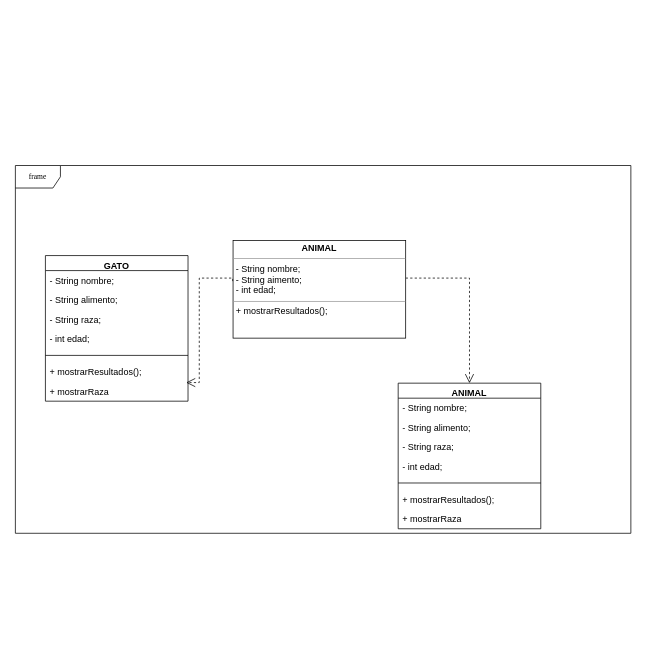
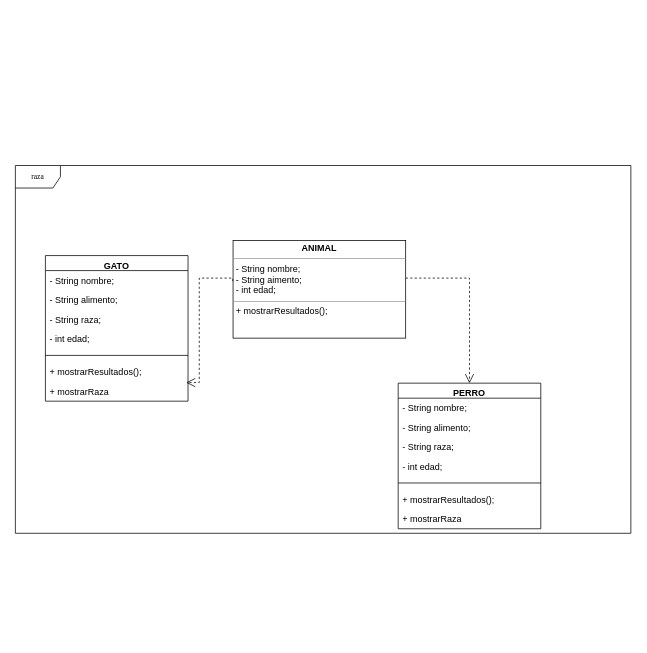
(38, 177) -> (38, 177)
(469, 394) -> (469, 394)
